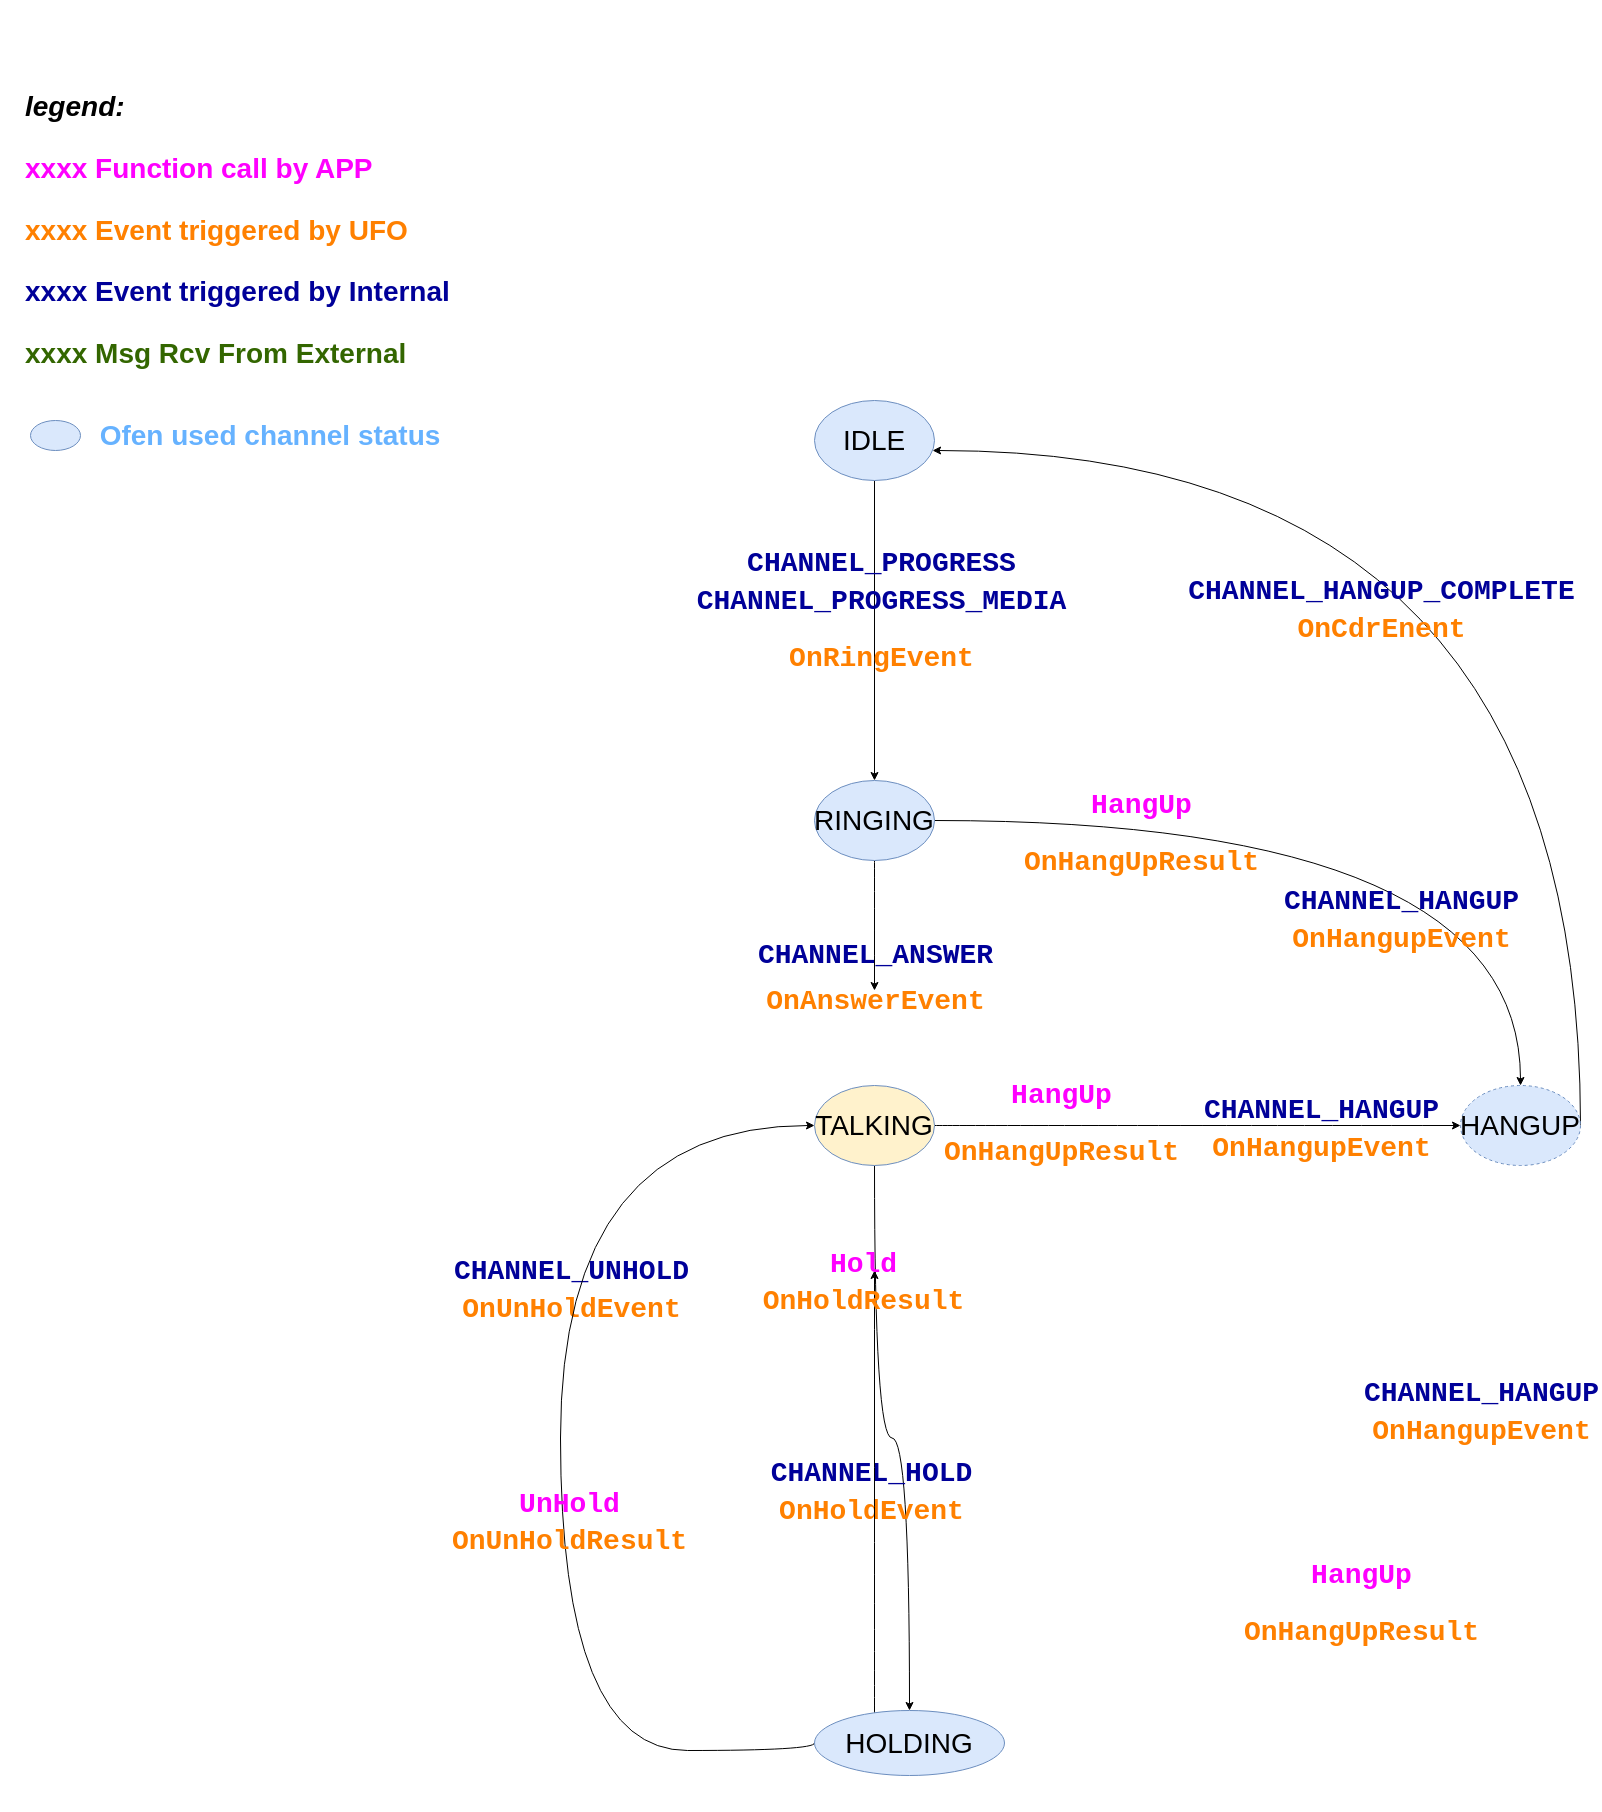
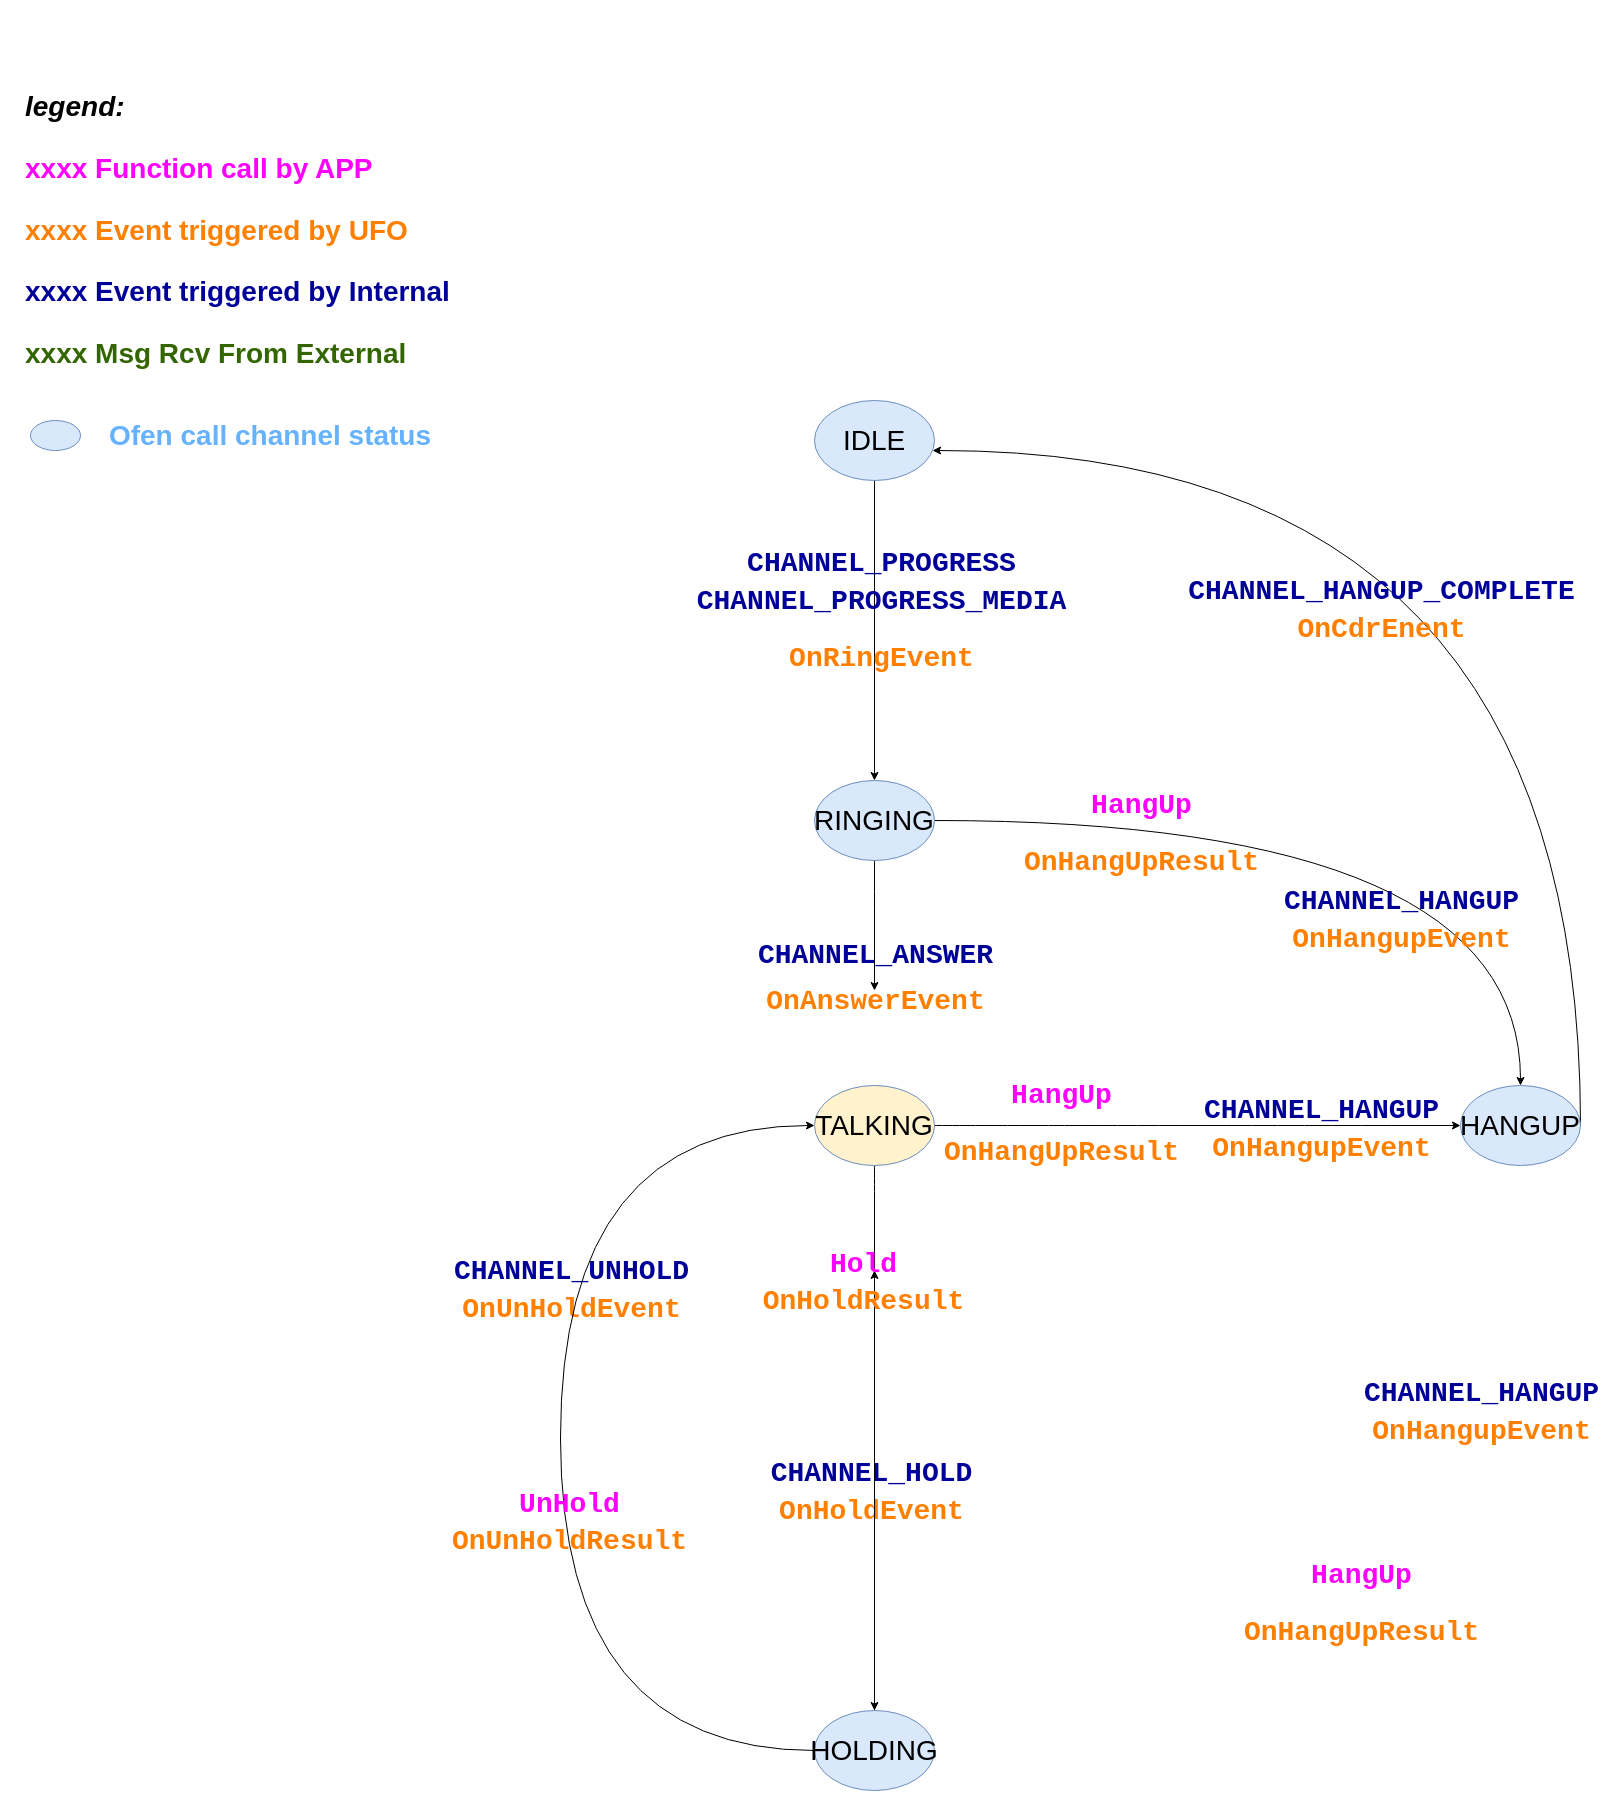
(271, 436) -> (271, 436)
(1521, 1126) -> (1521, 1126)
(910, 1743) -> (875, 1751)
